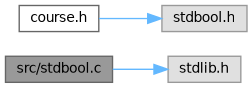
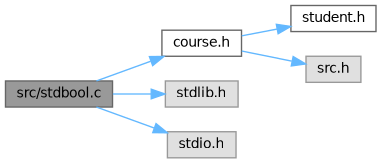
(204, 19) -> (333, 69)
none -> (333, 19)
none -> (124, 71)
none -> (202, 145)
